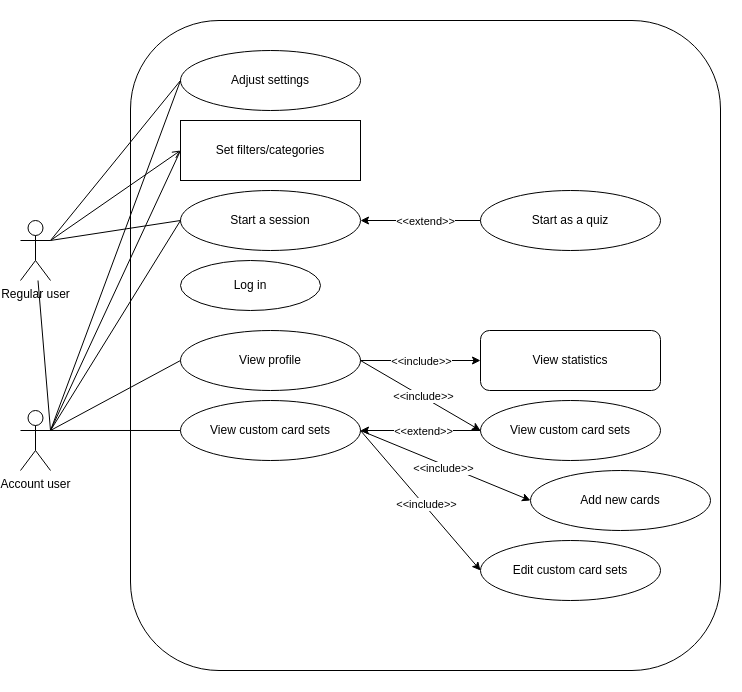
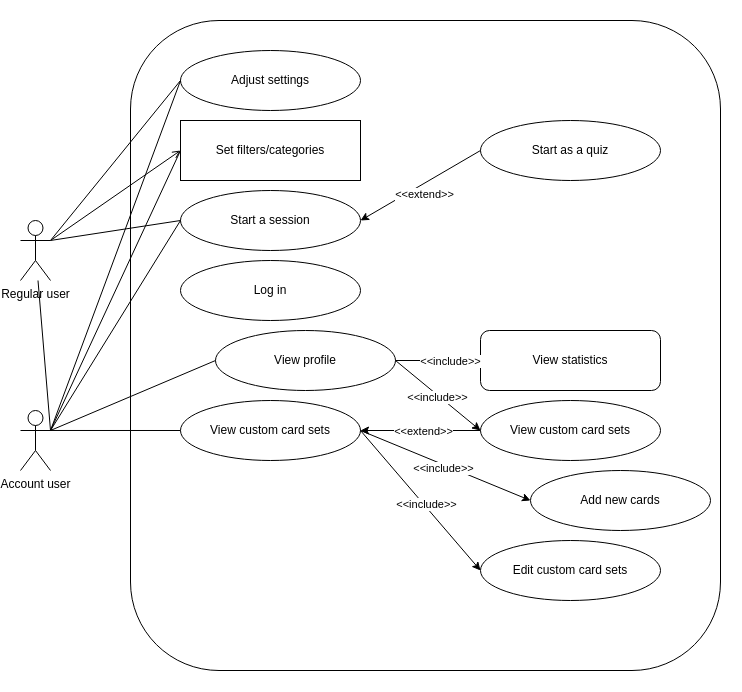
(571, 221) -> (571, 151)
(251, 286) -> (271, 291)
(271, 361) -> (306, 361)
